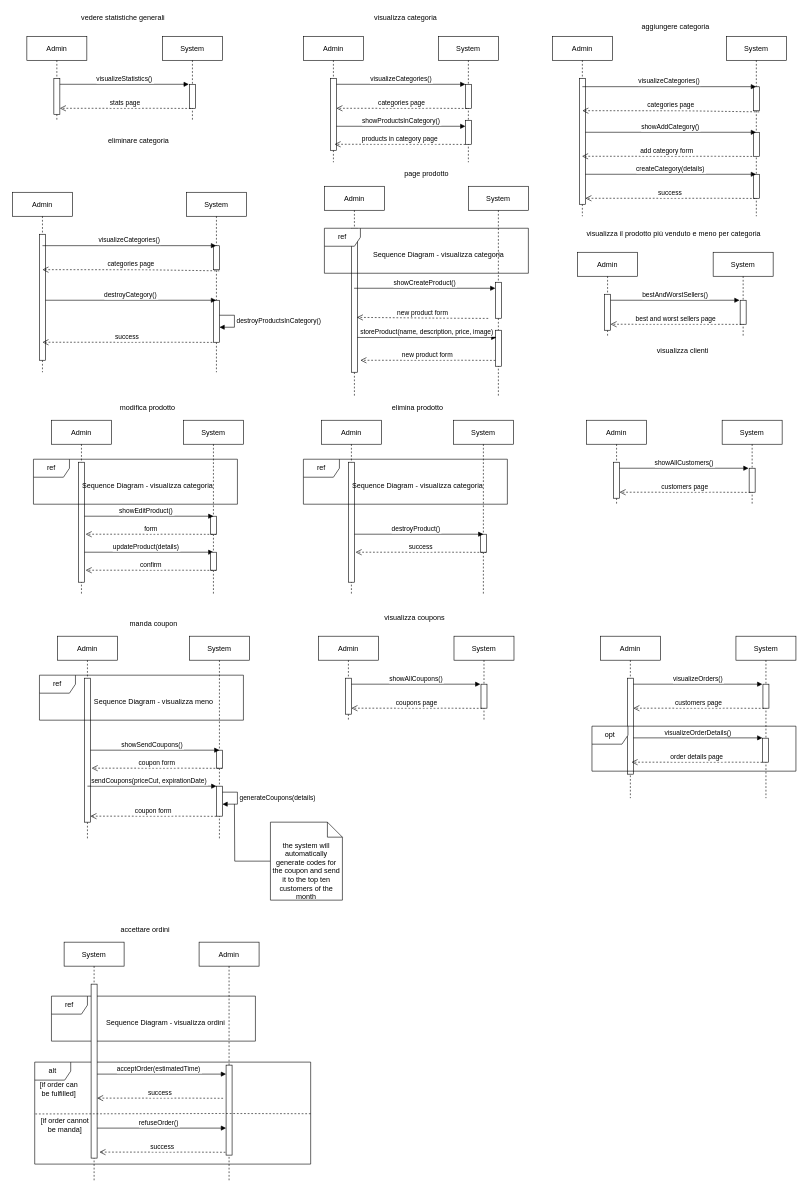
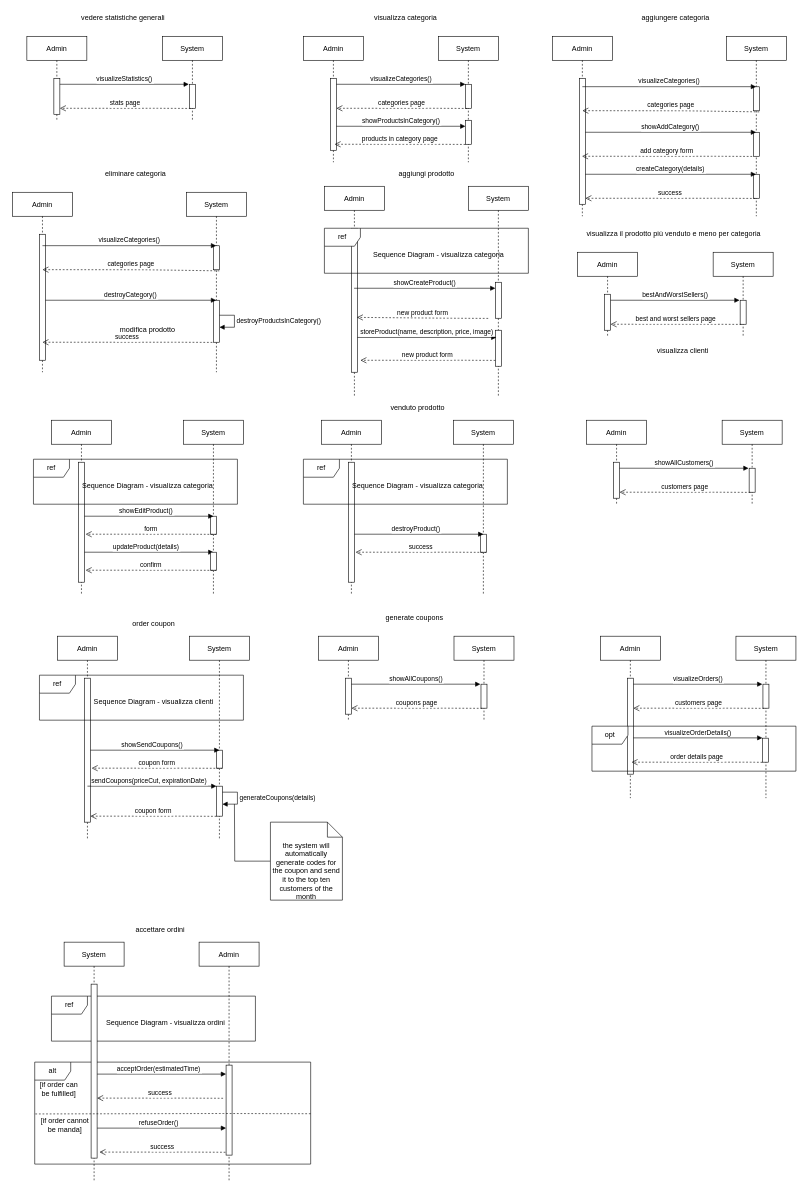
(675, 27) -> (675, 18)
(138, 141) -> (135, 174)
(427, 174) -> (427, 174)
(147, 408) -> (147, 330)
(418, 408) -> (418, 408)
(415, 618) -> (415, 618)
(154, 624) -> (154, 624)
(154, 702) -> (154, 702)
(145, 930) -> (160, 930)
